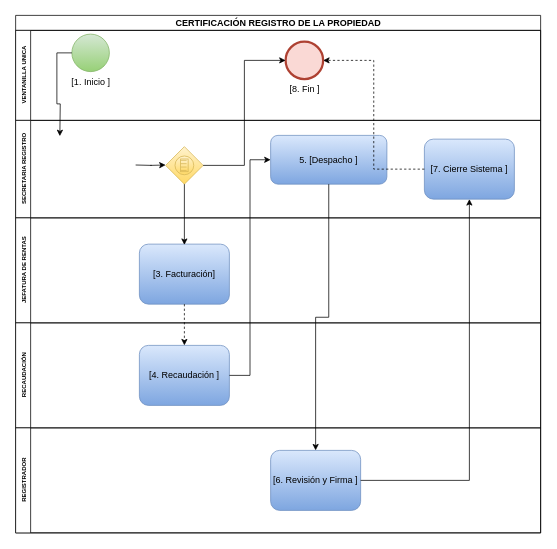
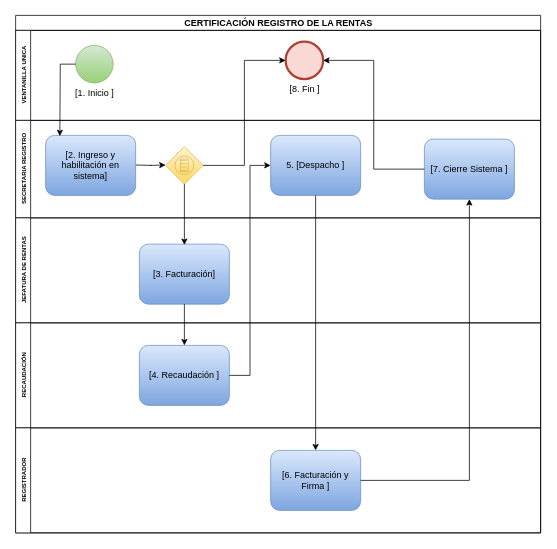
(278, 23) -> (278, 23)
(90, 53) -> (94, 64)
(374, 118) -> (374, 118)
(329, 160) -> (315, 165)
none -> (90, 165)
(184, 320) -> (184, 320)
(315, 480) -> (315, 480)
